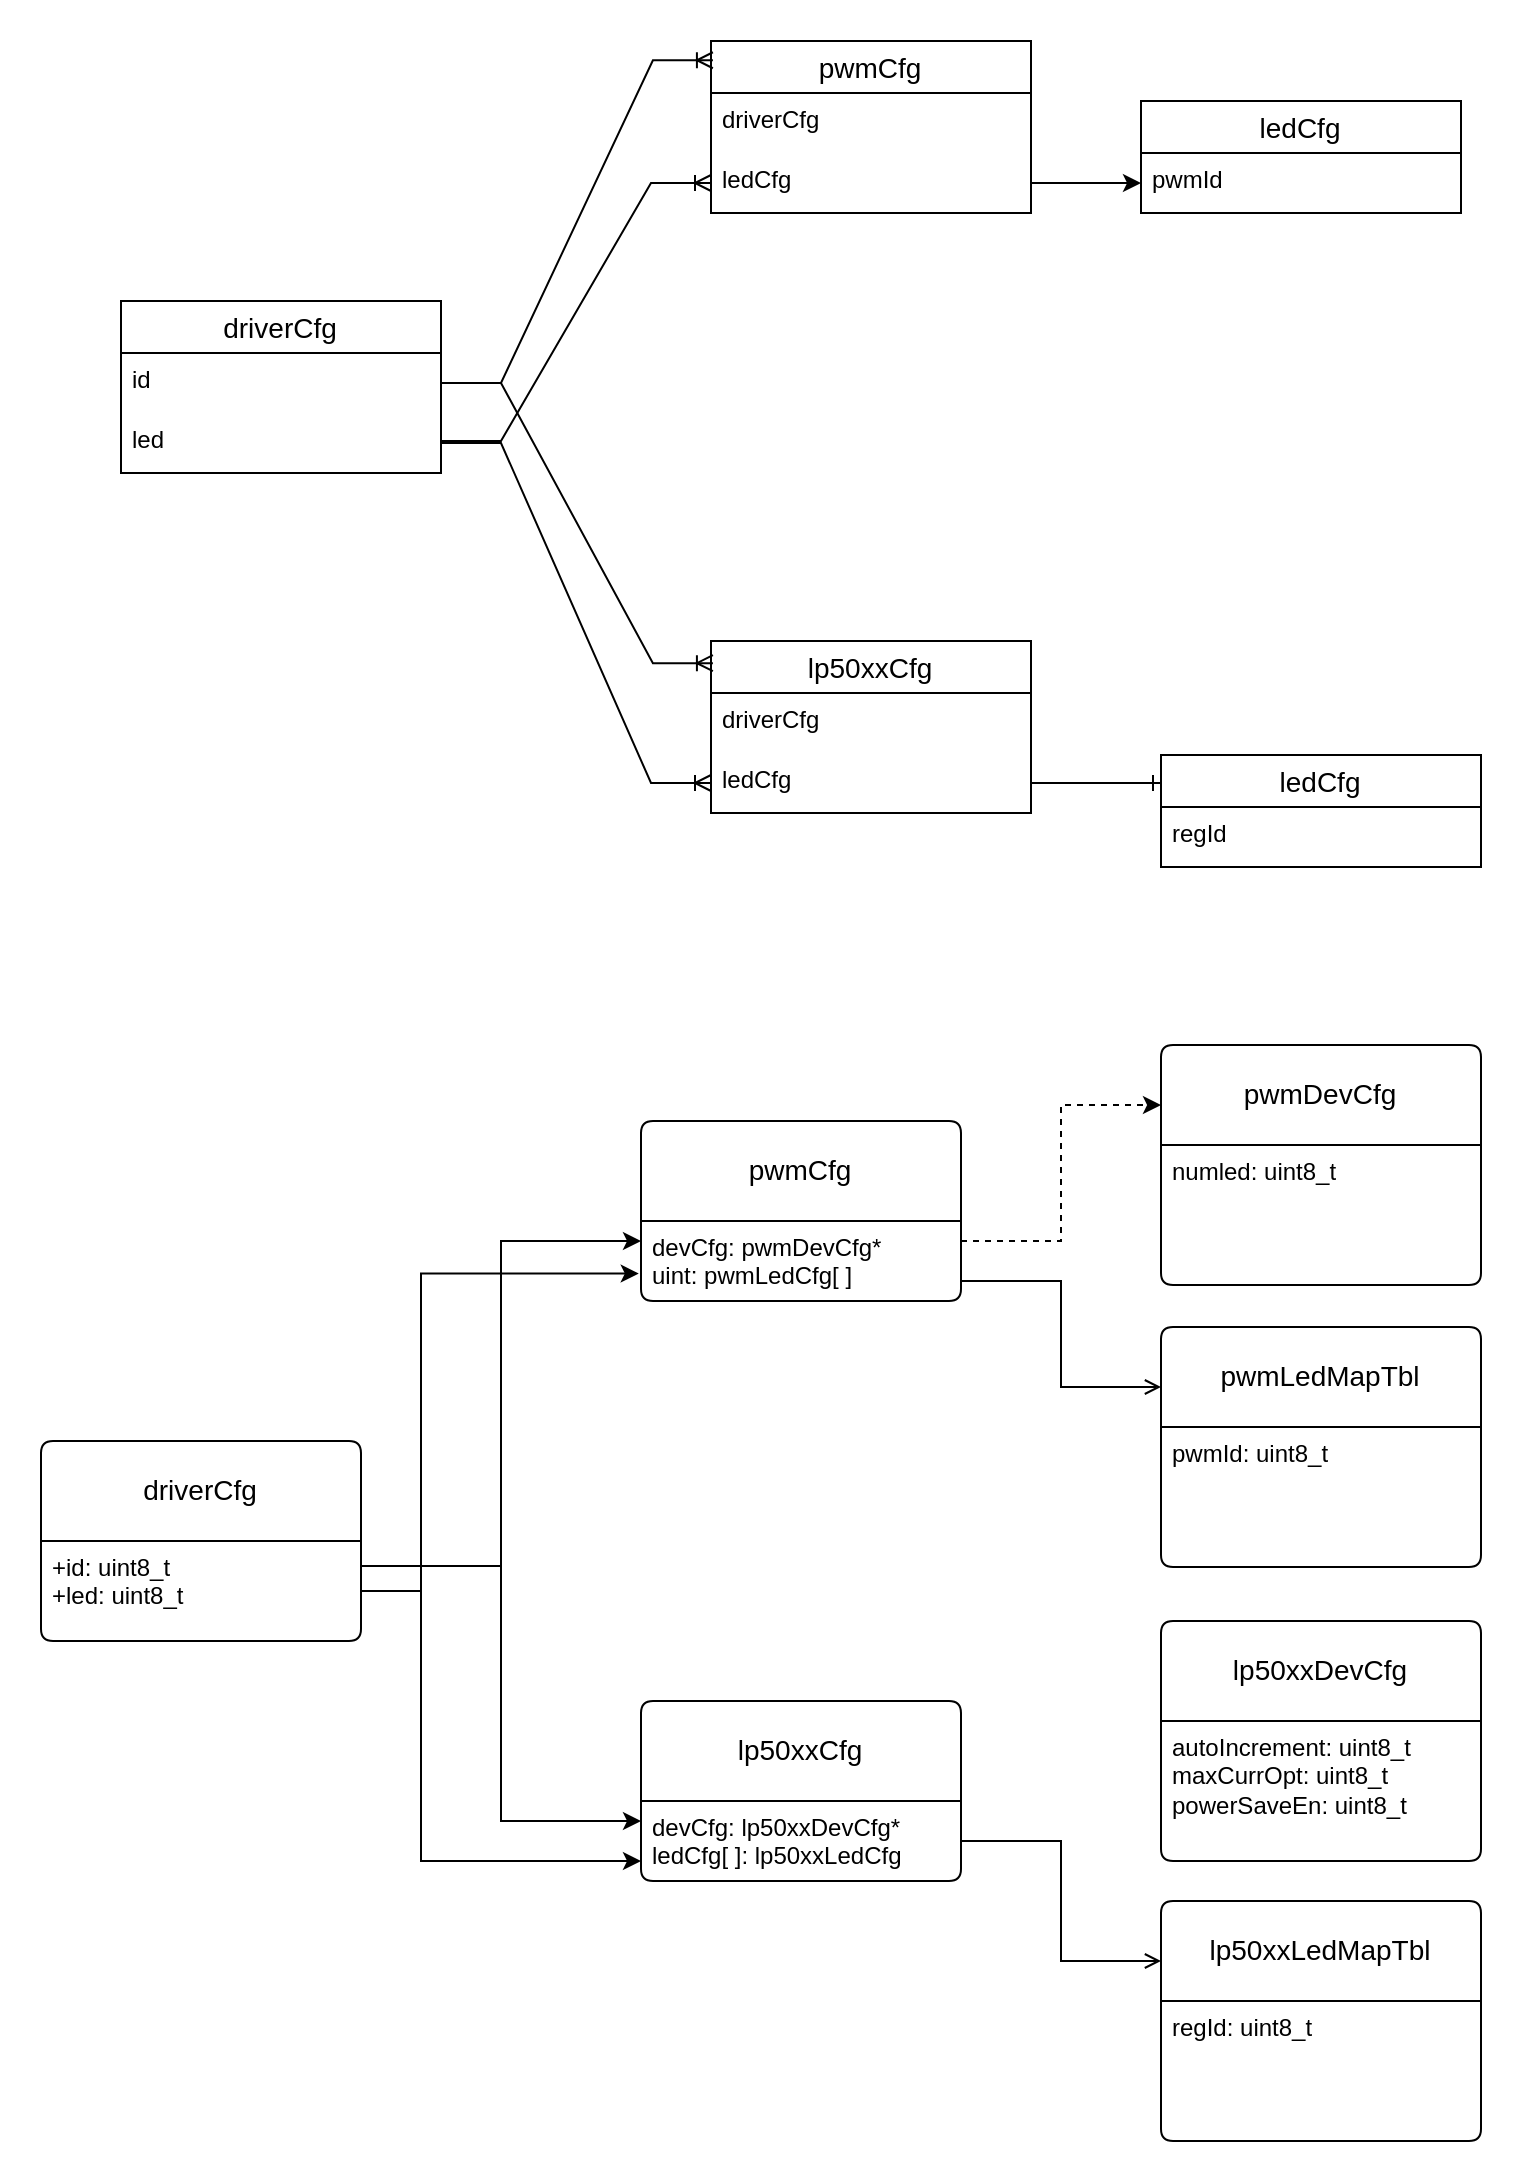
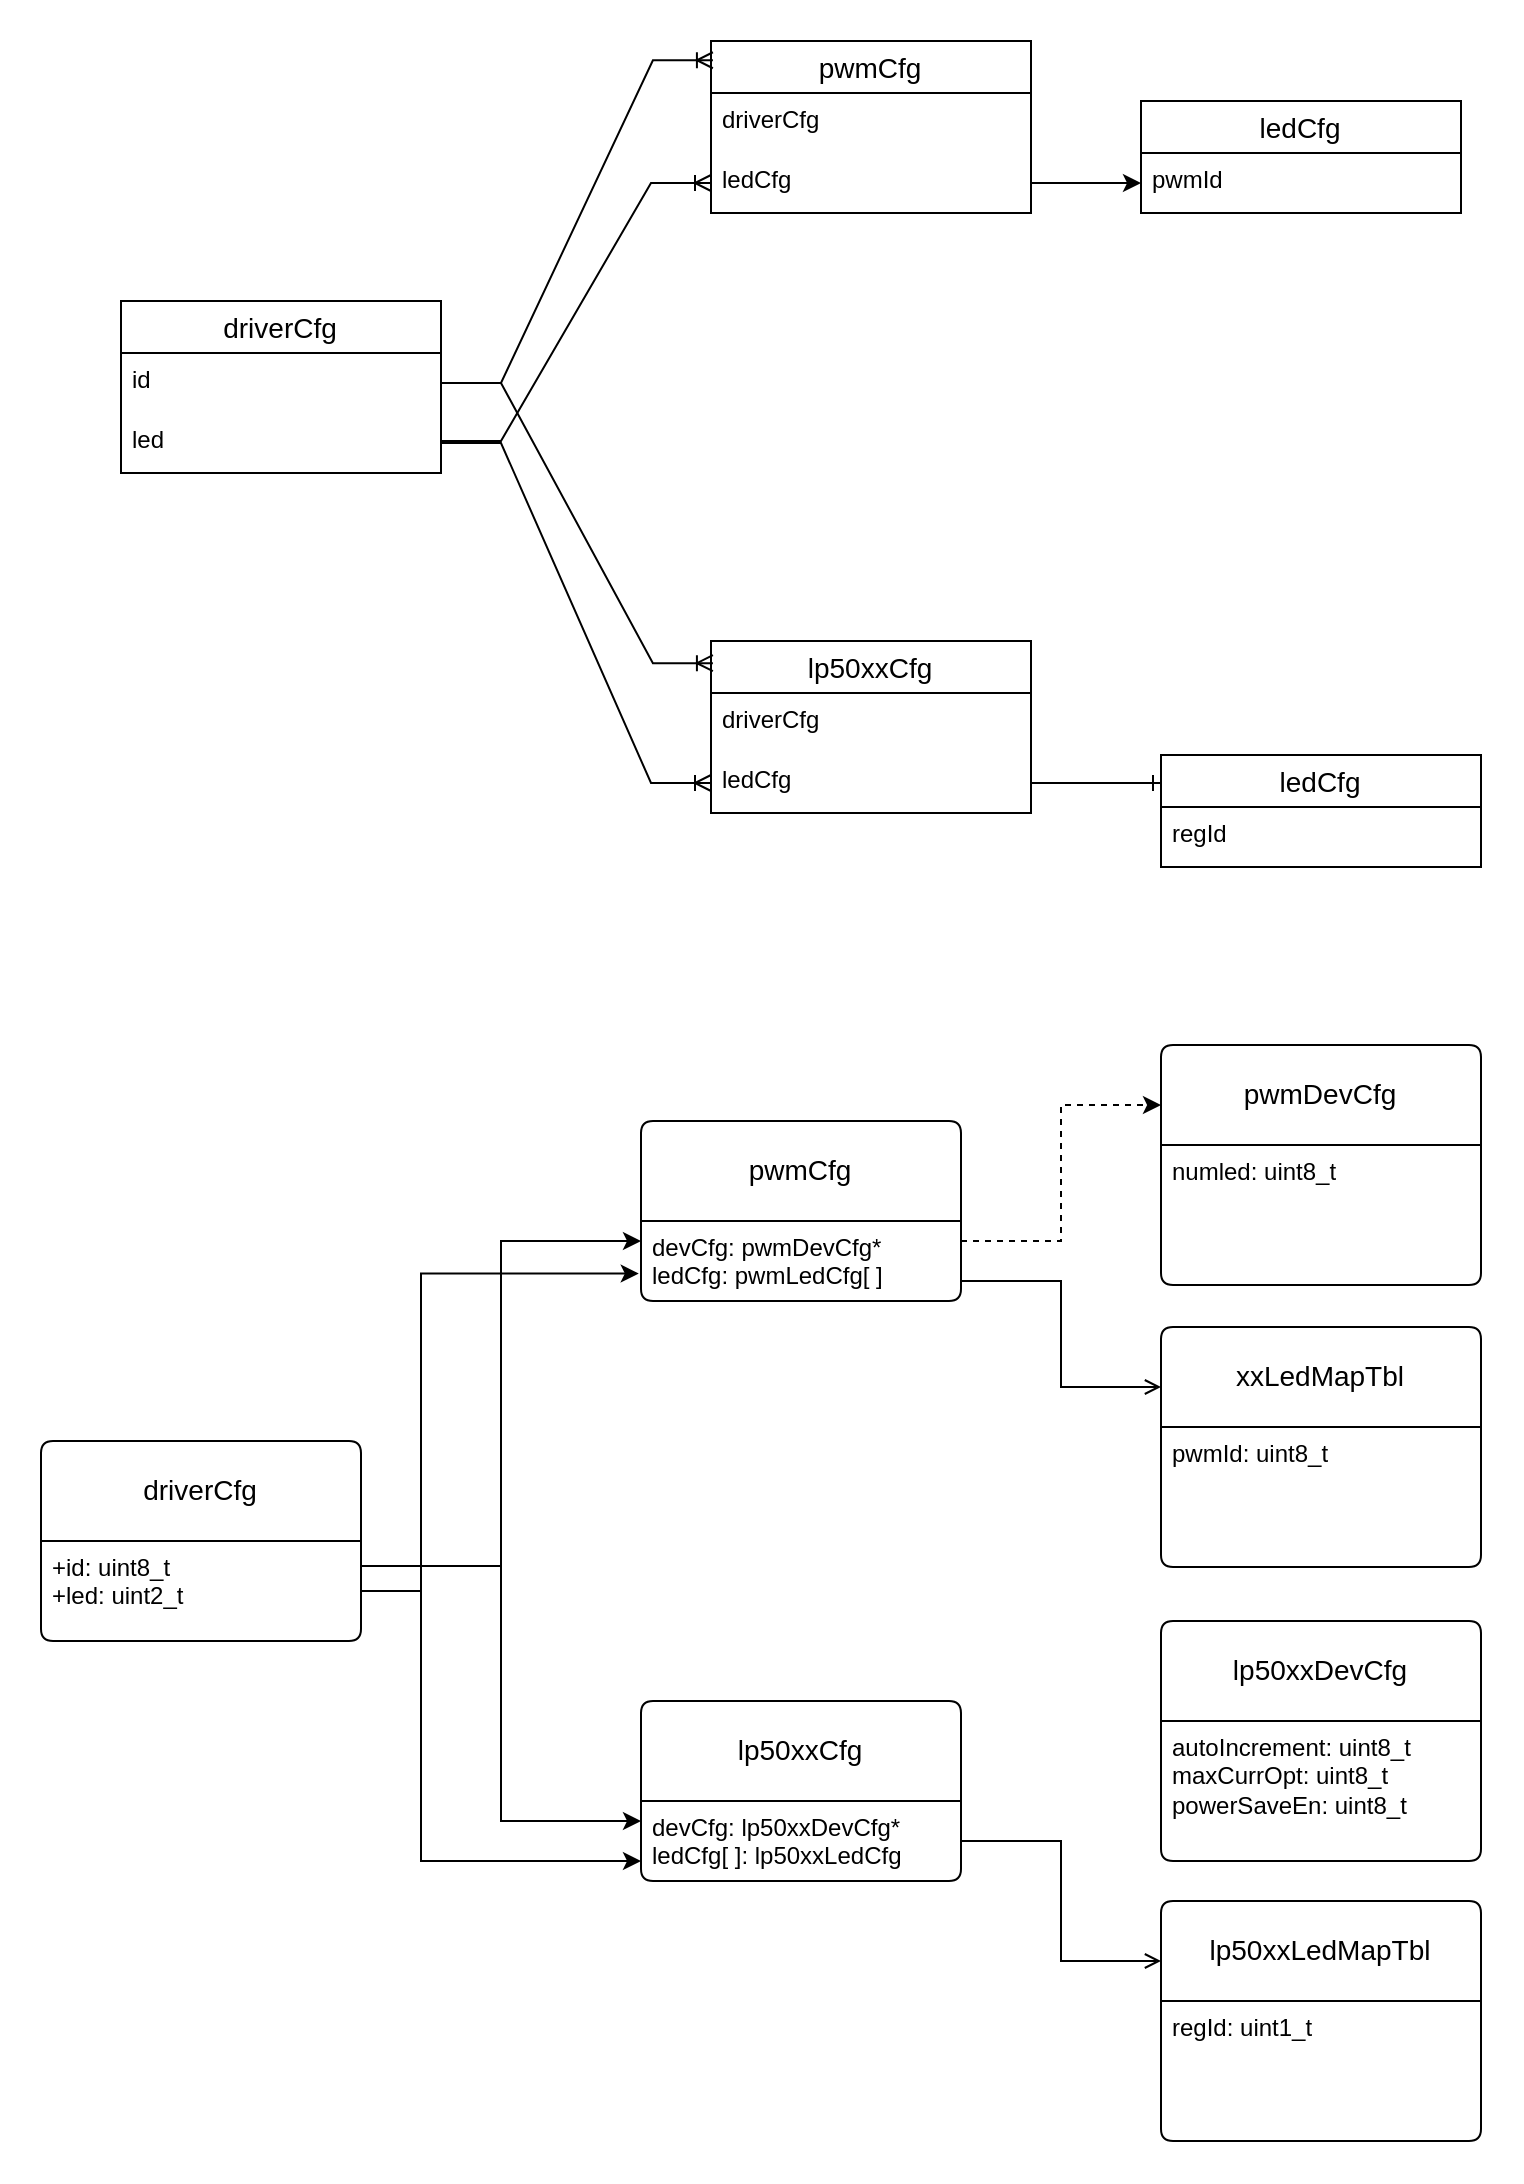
(768, 1264) -> (775, 1264)
(1321, 1377) -> (1321, 1377)
(128, 1584) -> (128, 1584)
(1258, 2029) -> (1258, 2029)
